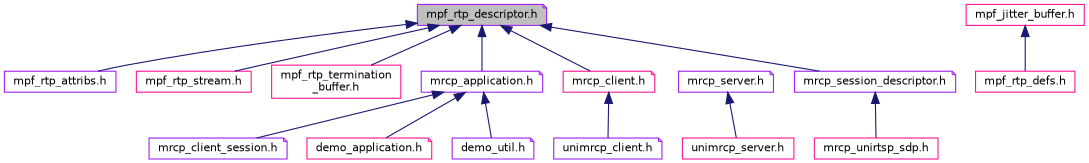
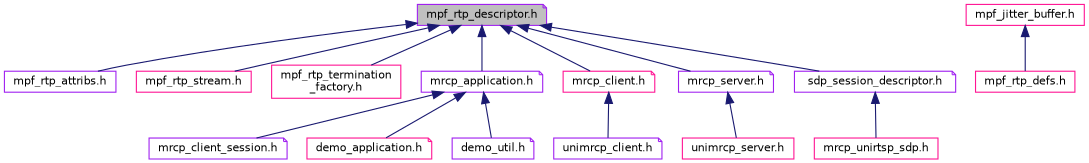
none -> (609, 50)
(336, 82) -> (336, 82)
(875, 82) -> (875, 82)
